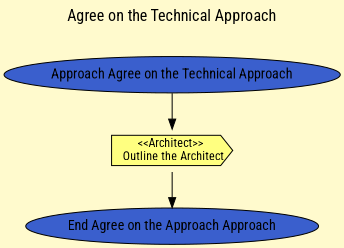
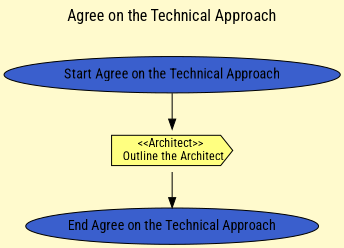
(172, 75) -> (172, 75)
(172, 226) -> (172, 226)
